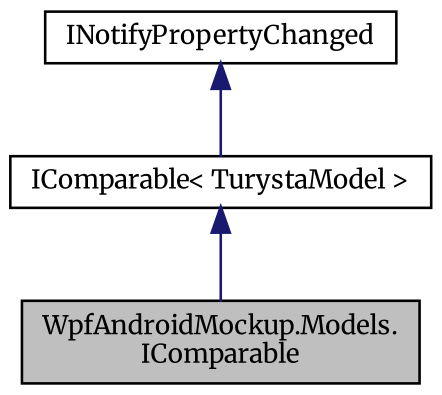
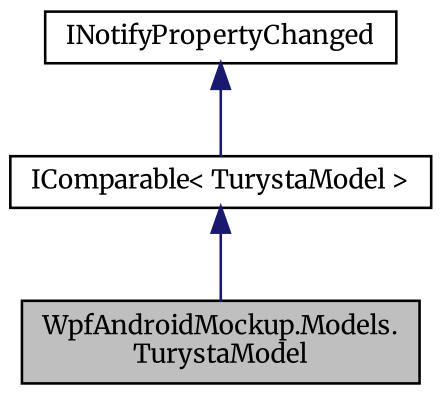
(221, 342) -> (221, 342)
